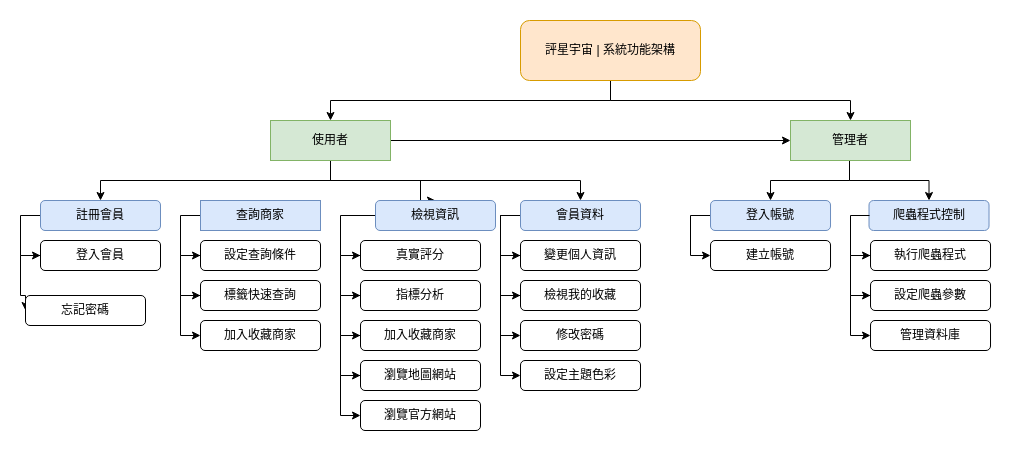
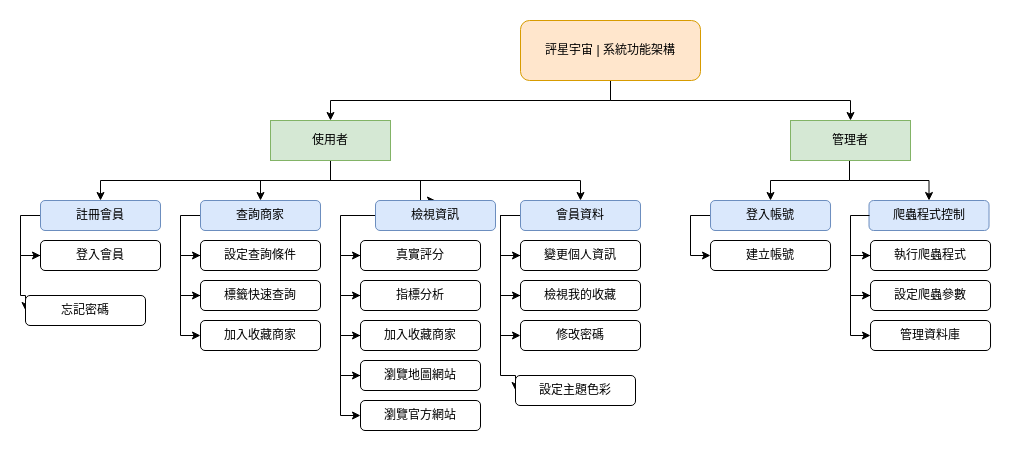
(587, 141) -> (261, 188)
(261, 216) -> (261, 216)
(581, 376) -> (576, 391)
